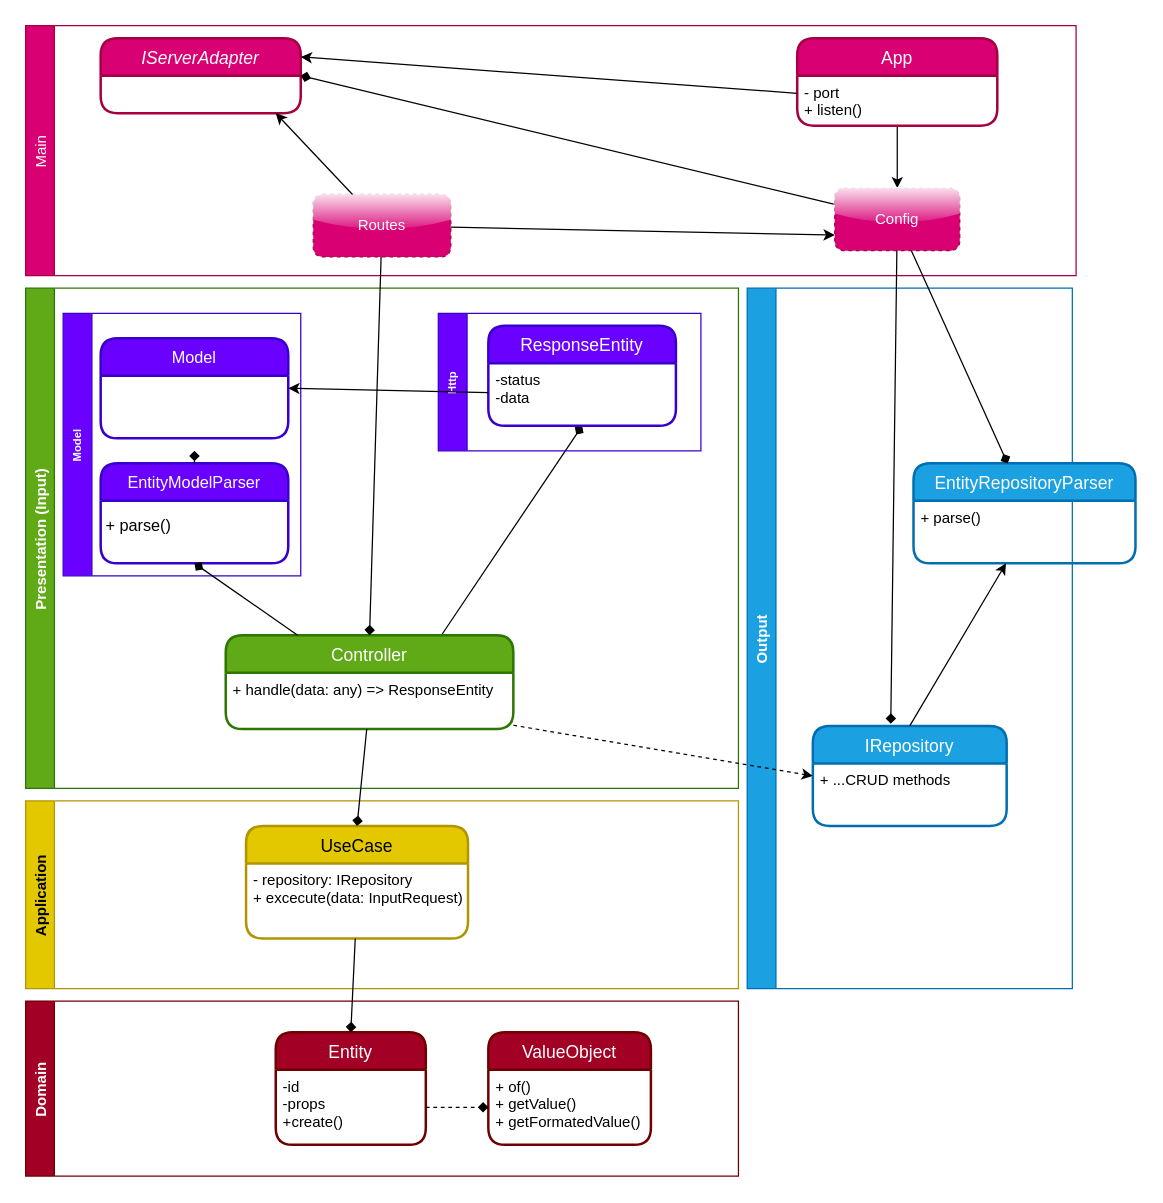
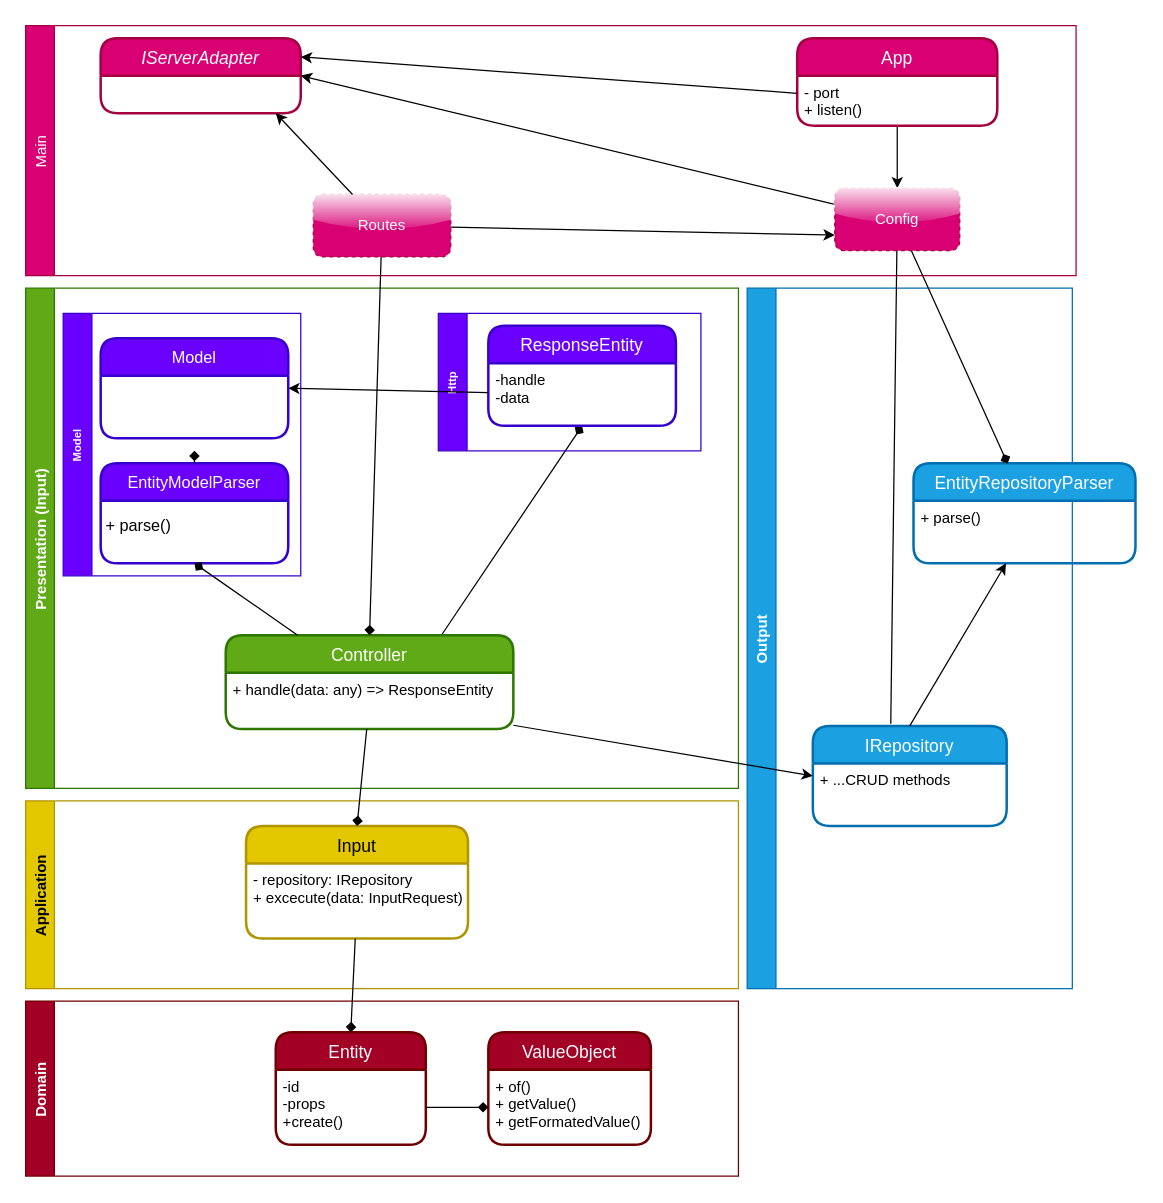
(311, 78) -> (310, 78)
(524, 380) -> (522, 380)
(891, 713) -> (890, 718)
(658, 750) -> (658, 750)
(356, 845) -> (356, 845)
(453, 1107) -> (453, 1107)
